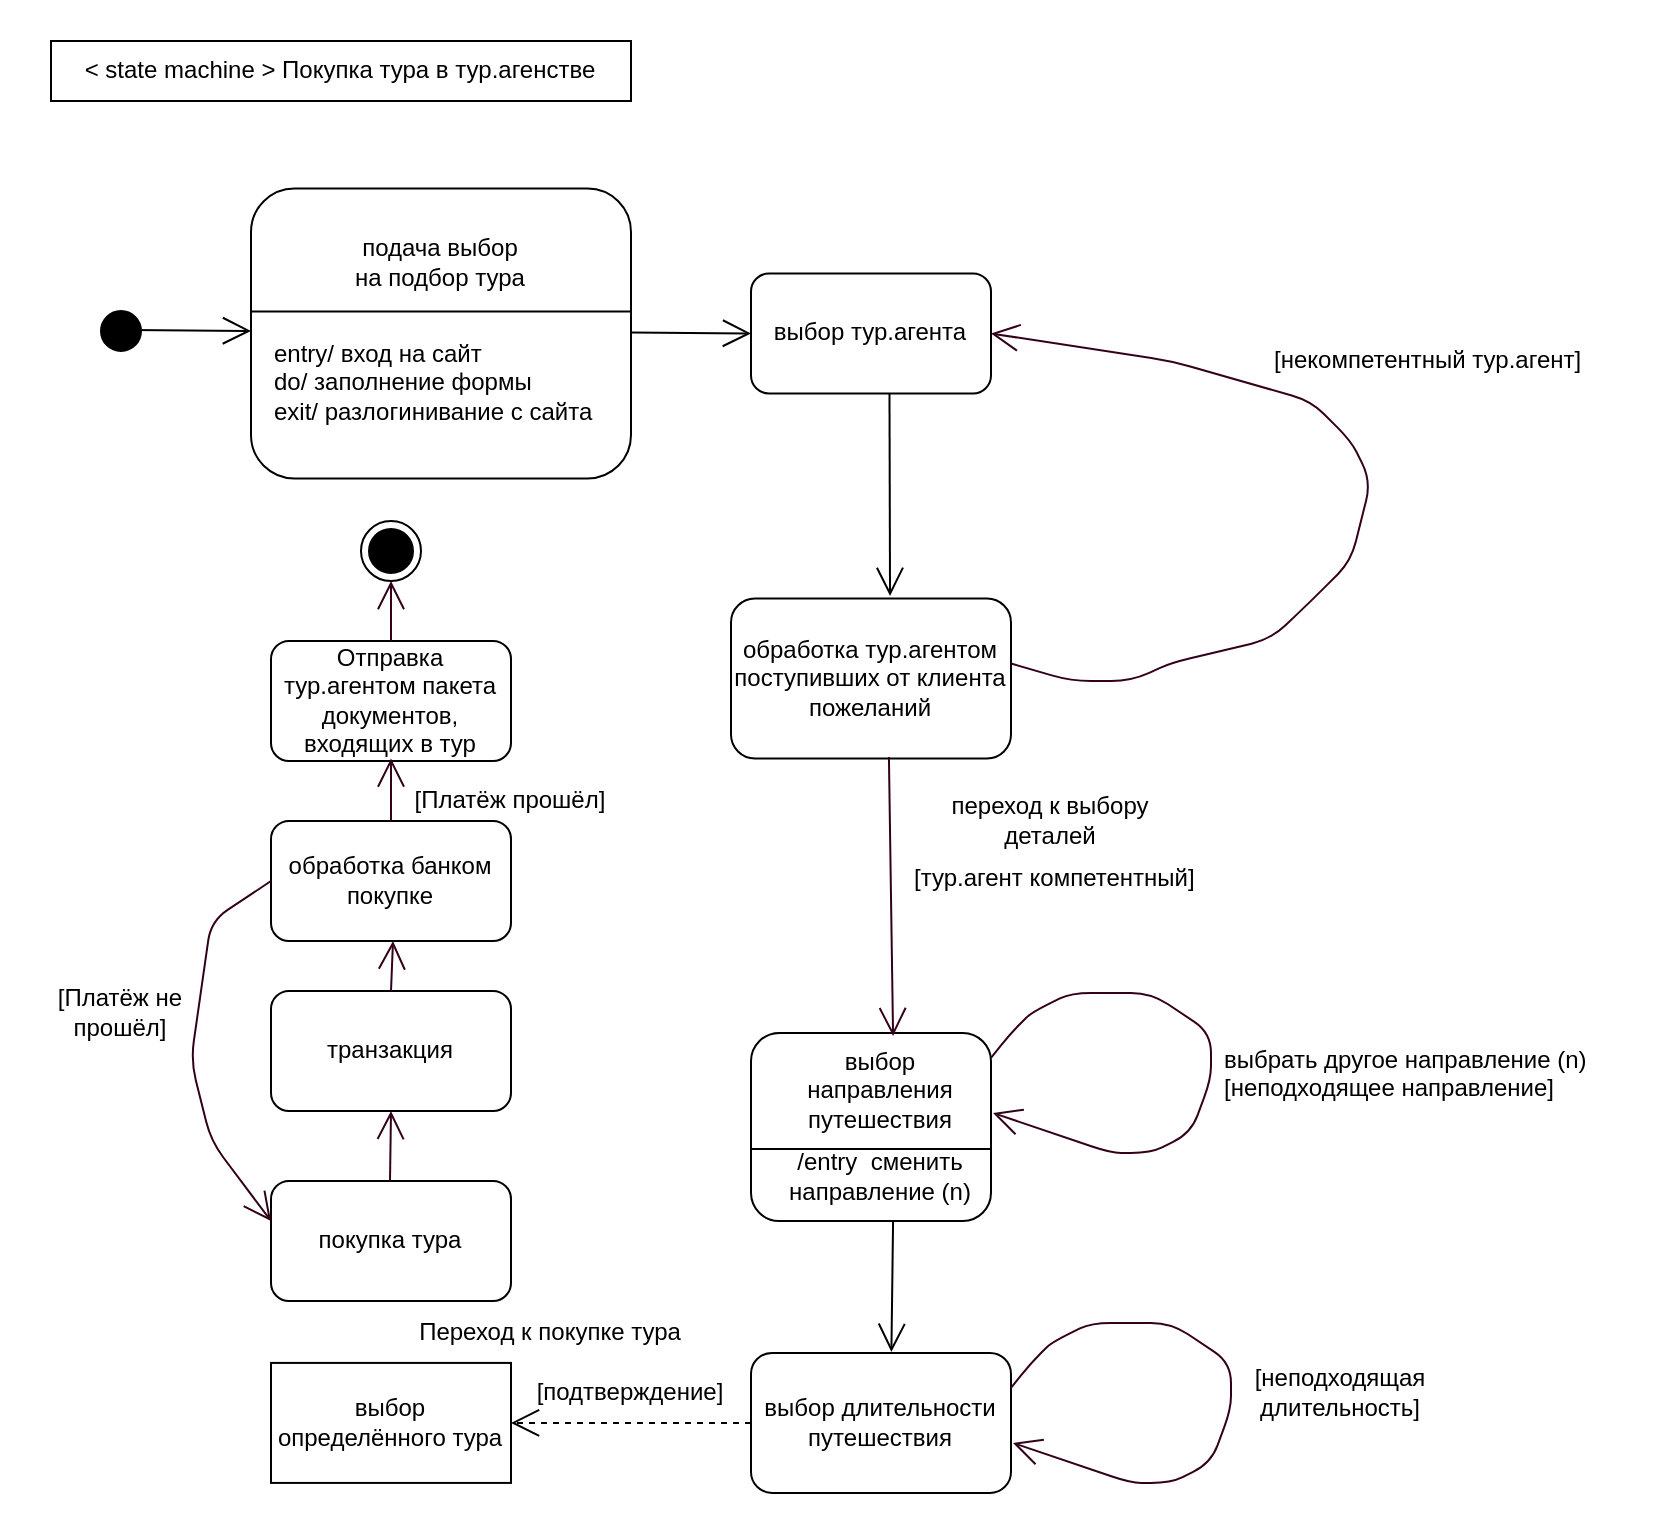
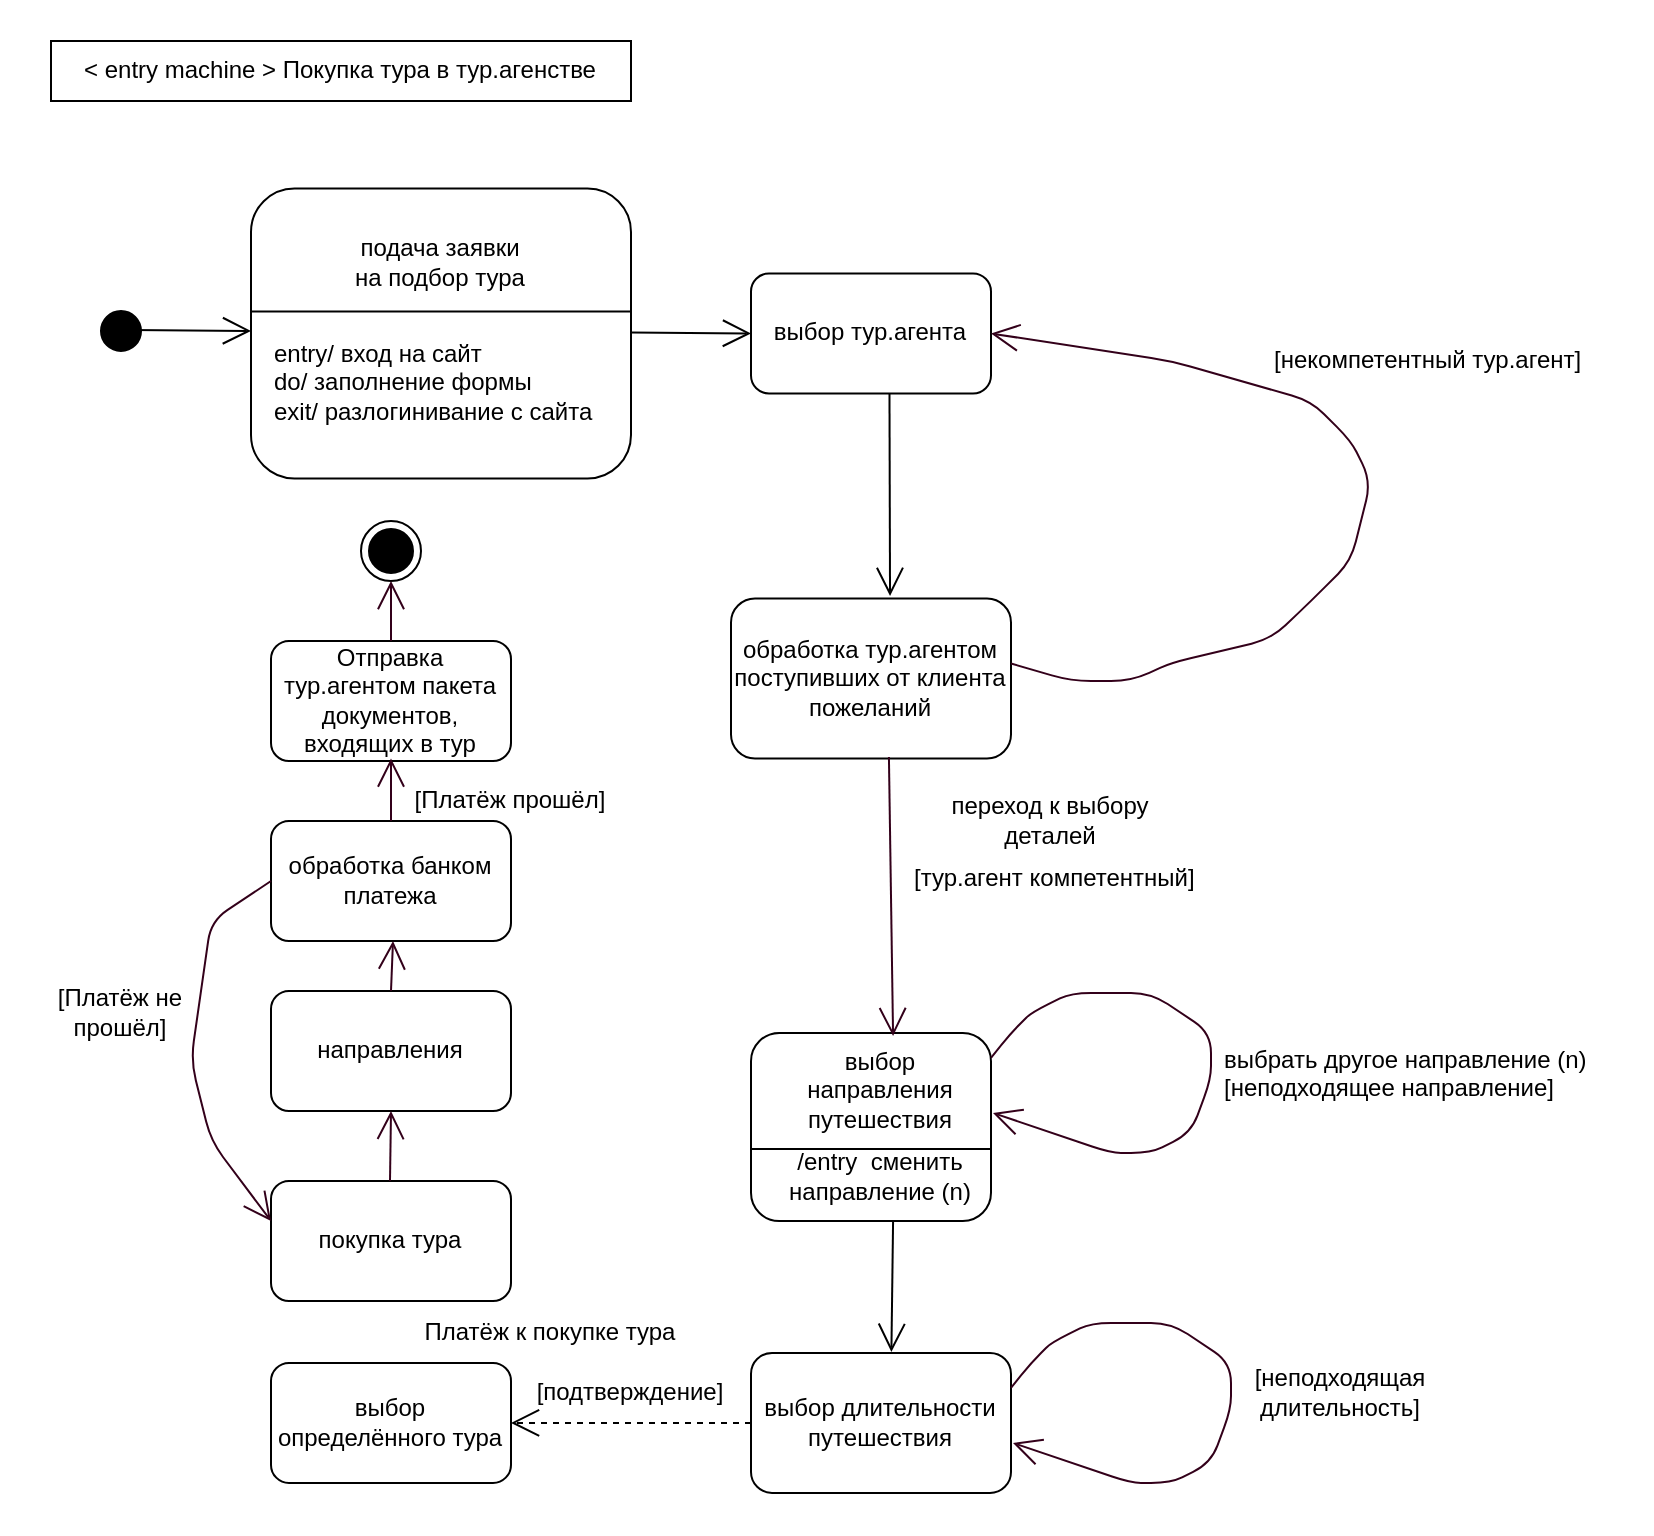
(341, 71) -> (341, 71)
(441, 263) -> (441, 263)
(391, 881) -> (391, 881)
(391, 1051) -> (391, 1051)
(551, 1333) -> (551, 1333)
(391, 1423) -> (391, 1423)
